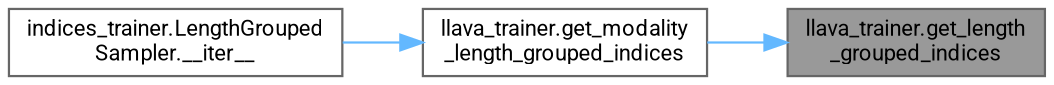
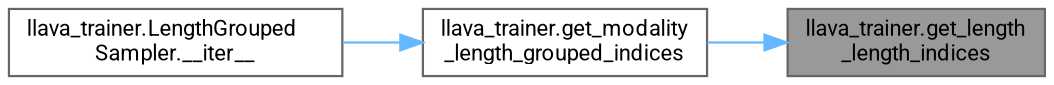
(176, 43) -> (176, 43)
(916, 43) -> (916, 43)
